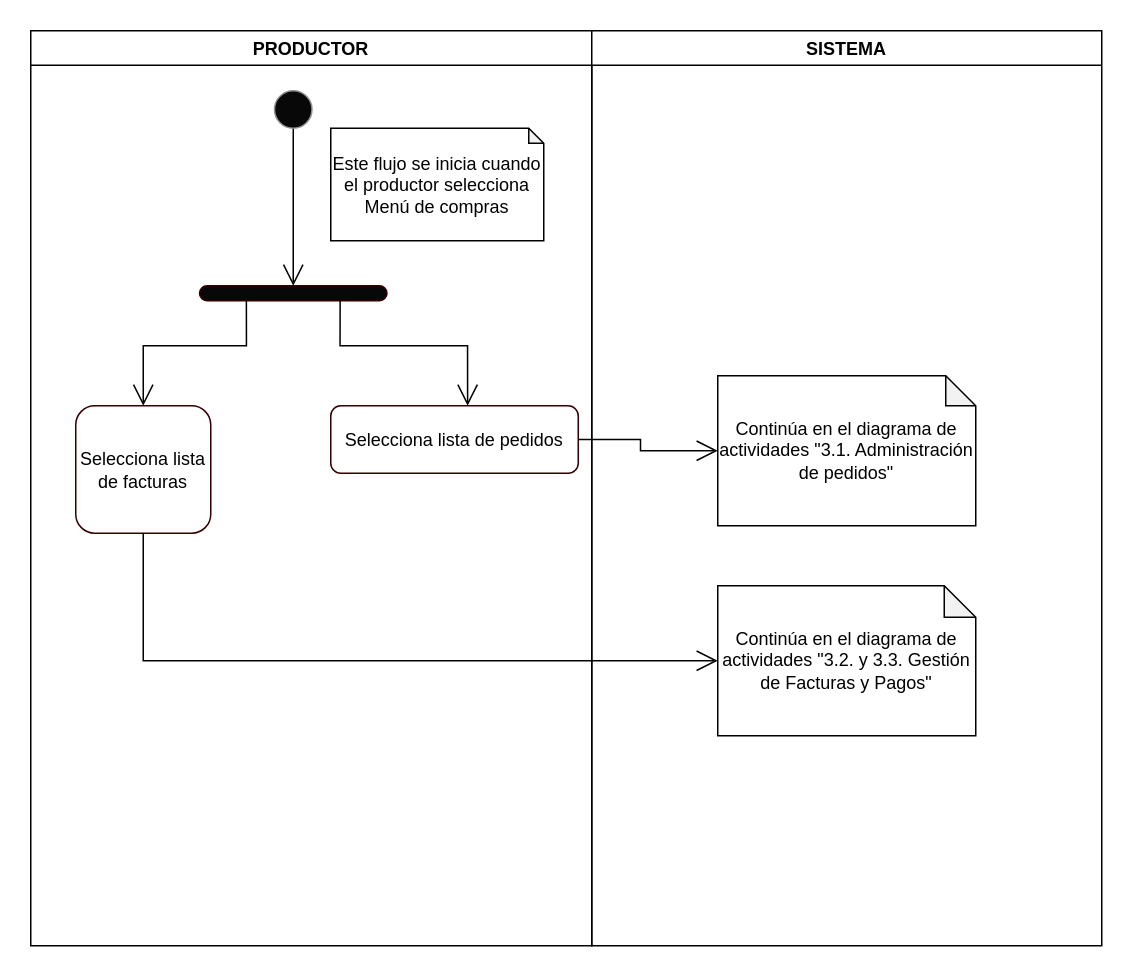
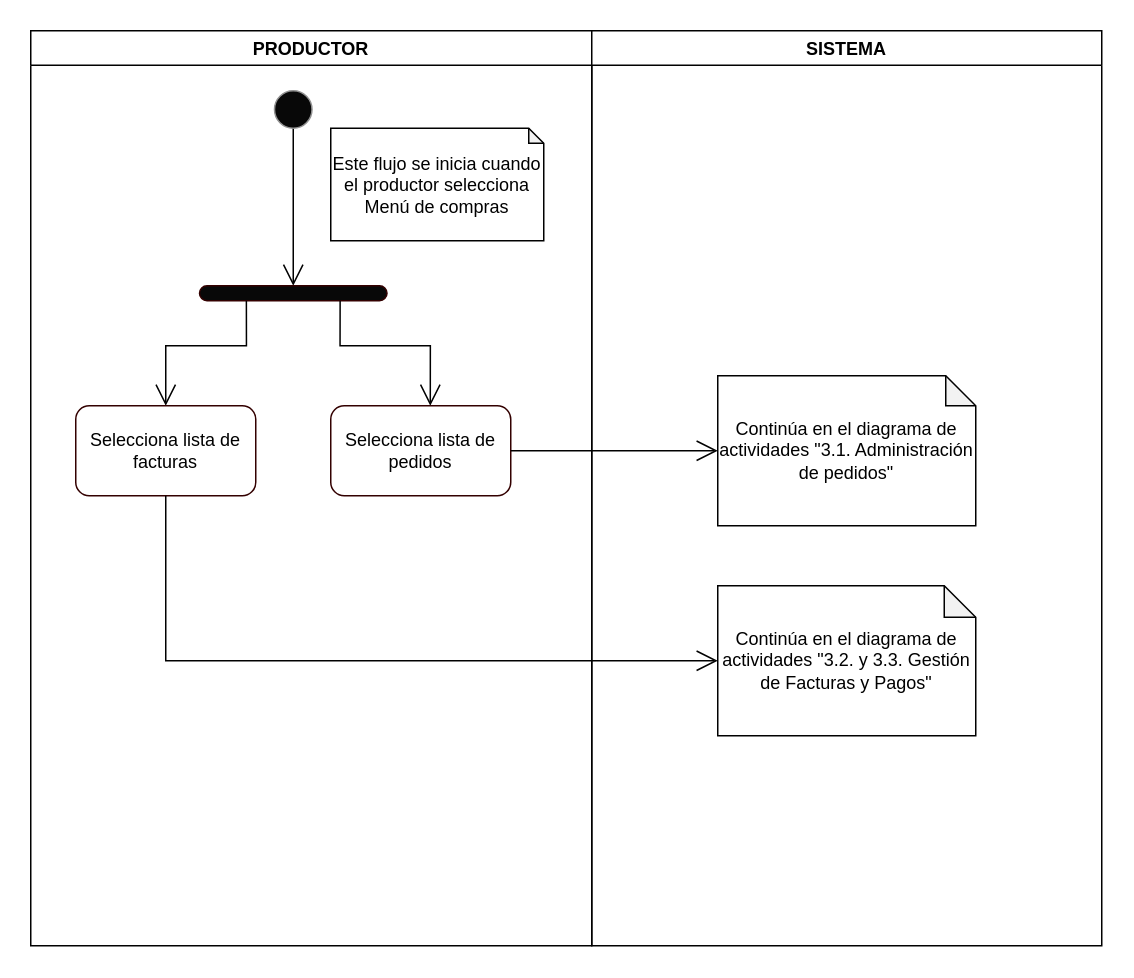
(455, 440) -> (421, 451)
(143, 470) -> (166, 451)
